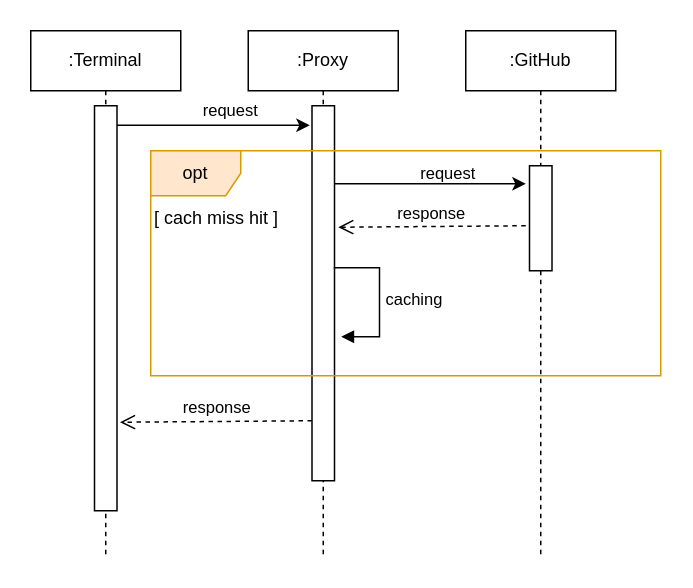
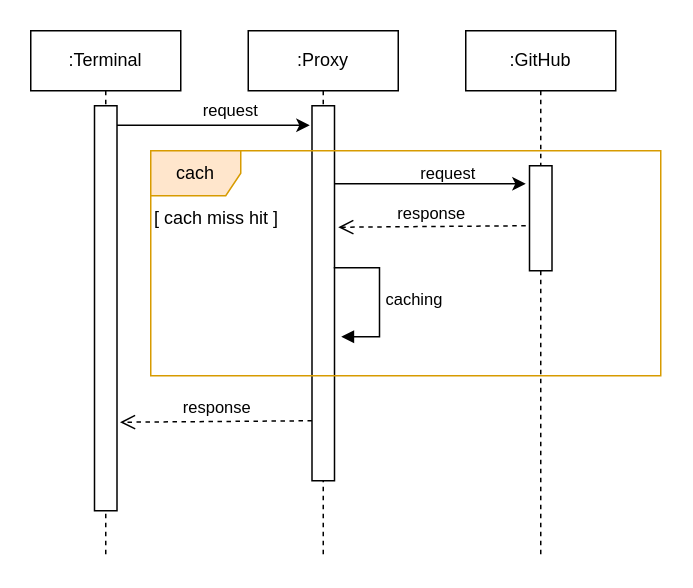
(196, 173) -> (196, 173)
